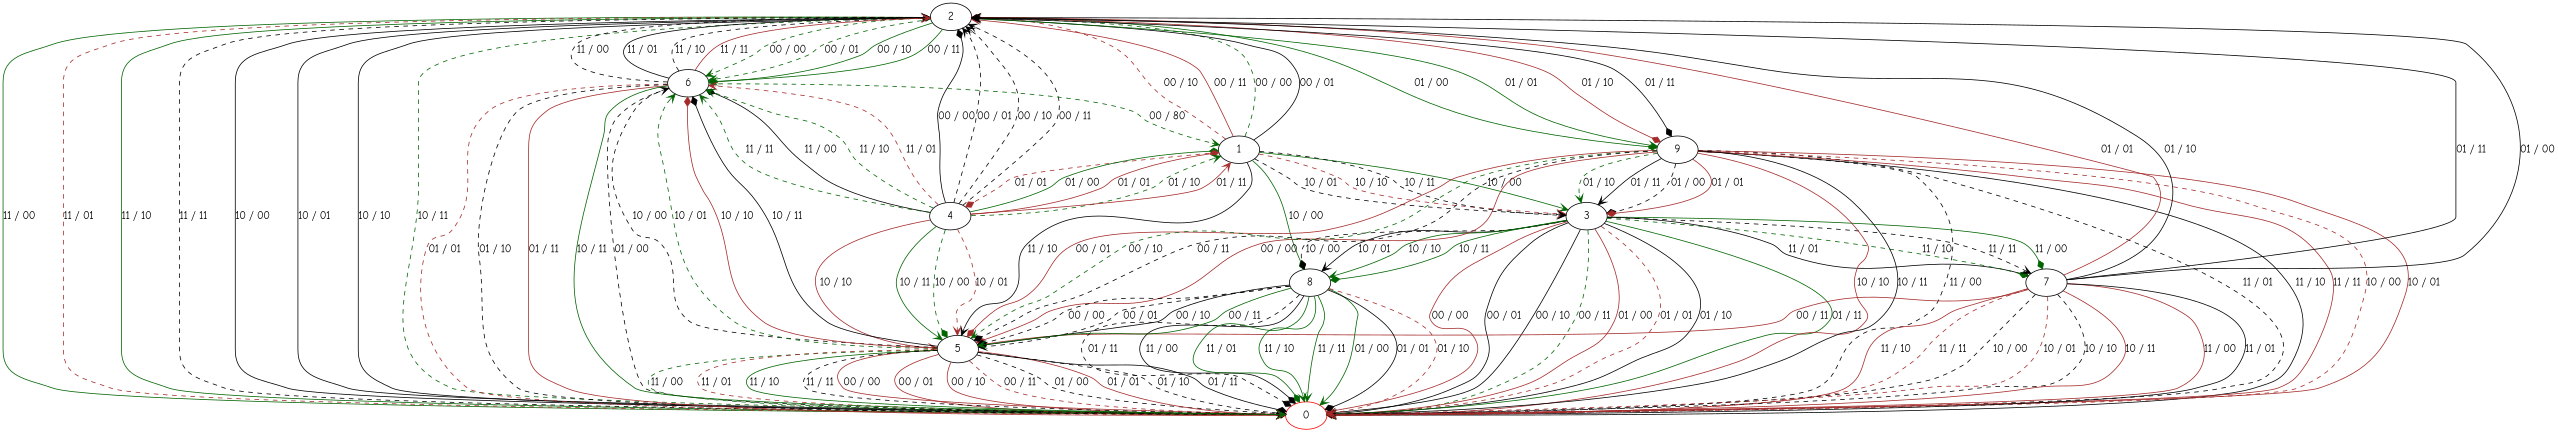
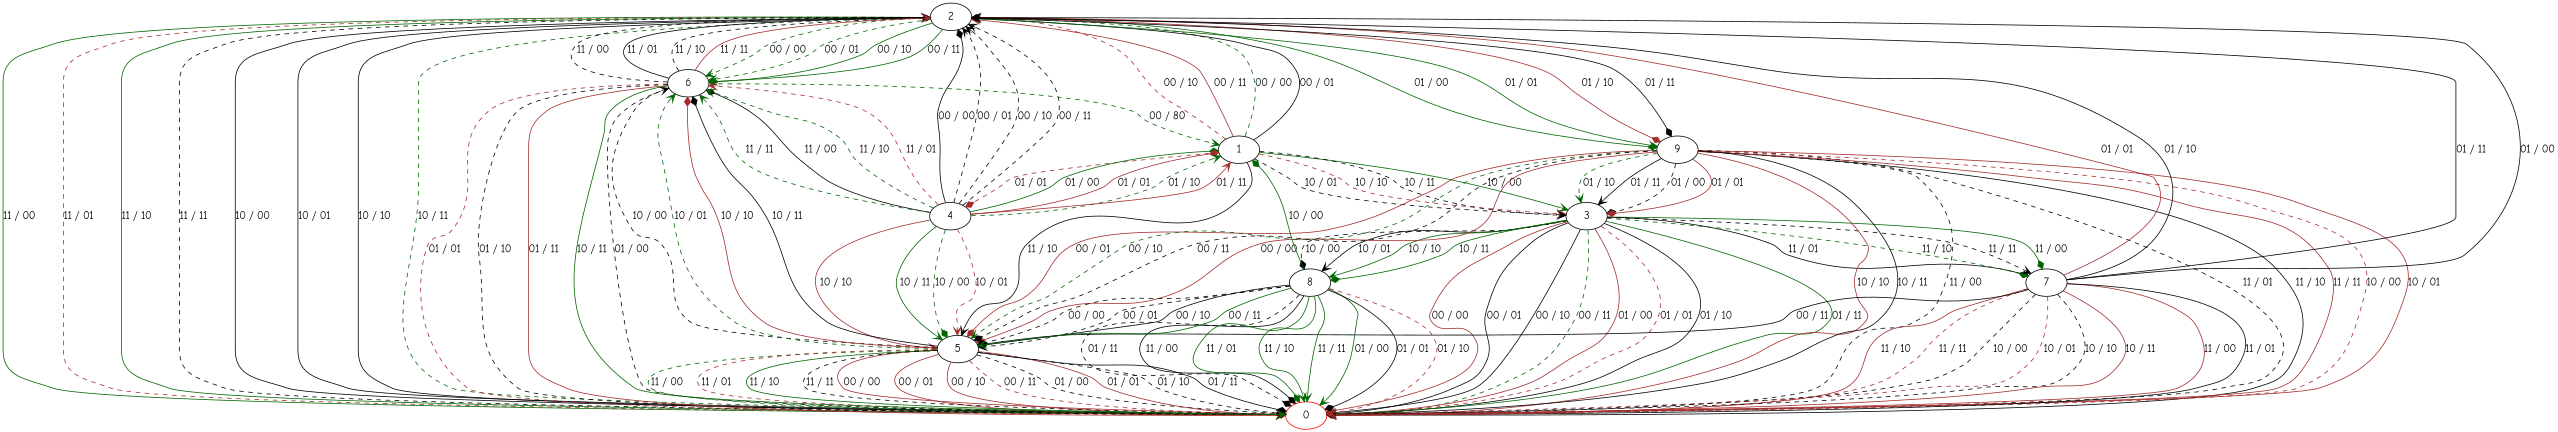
(1283, 207) -> (1286, 216)
(1511, 335) -> (1511, 335)
